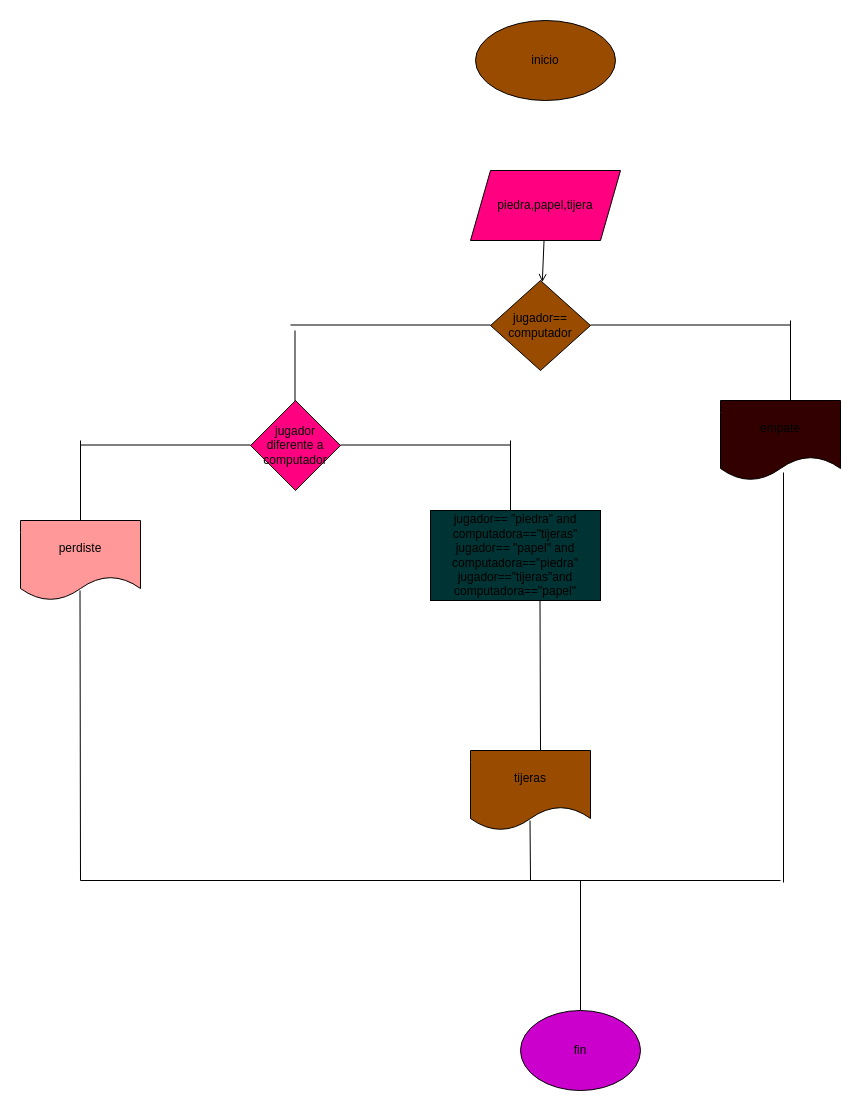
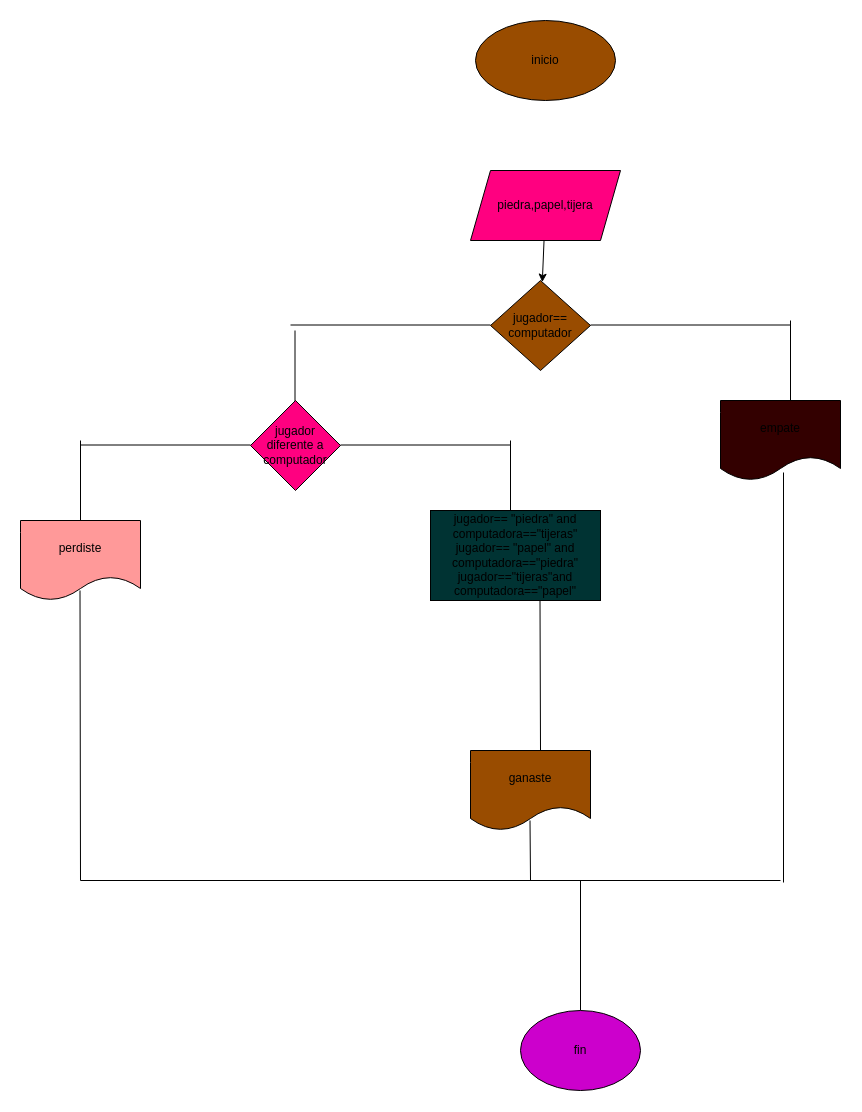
(543, 275) -> (543, 274)
(531, 779) -> (531, 779)
